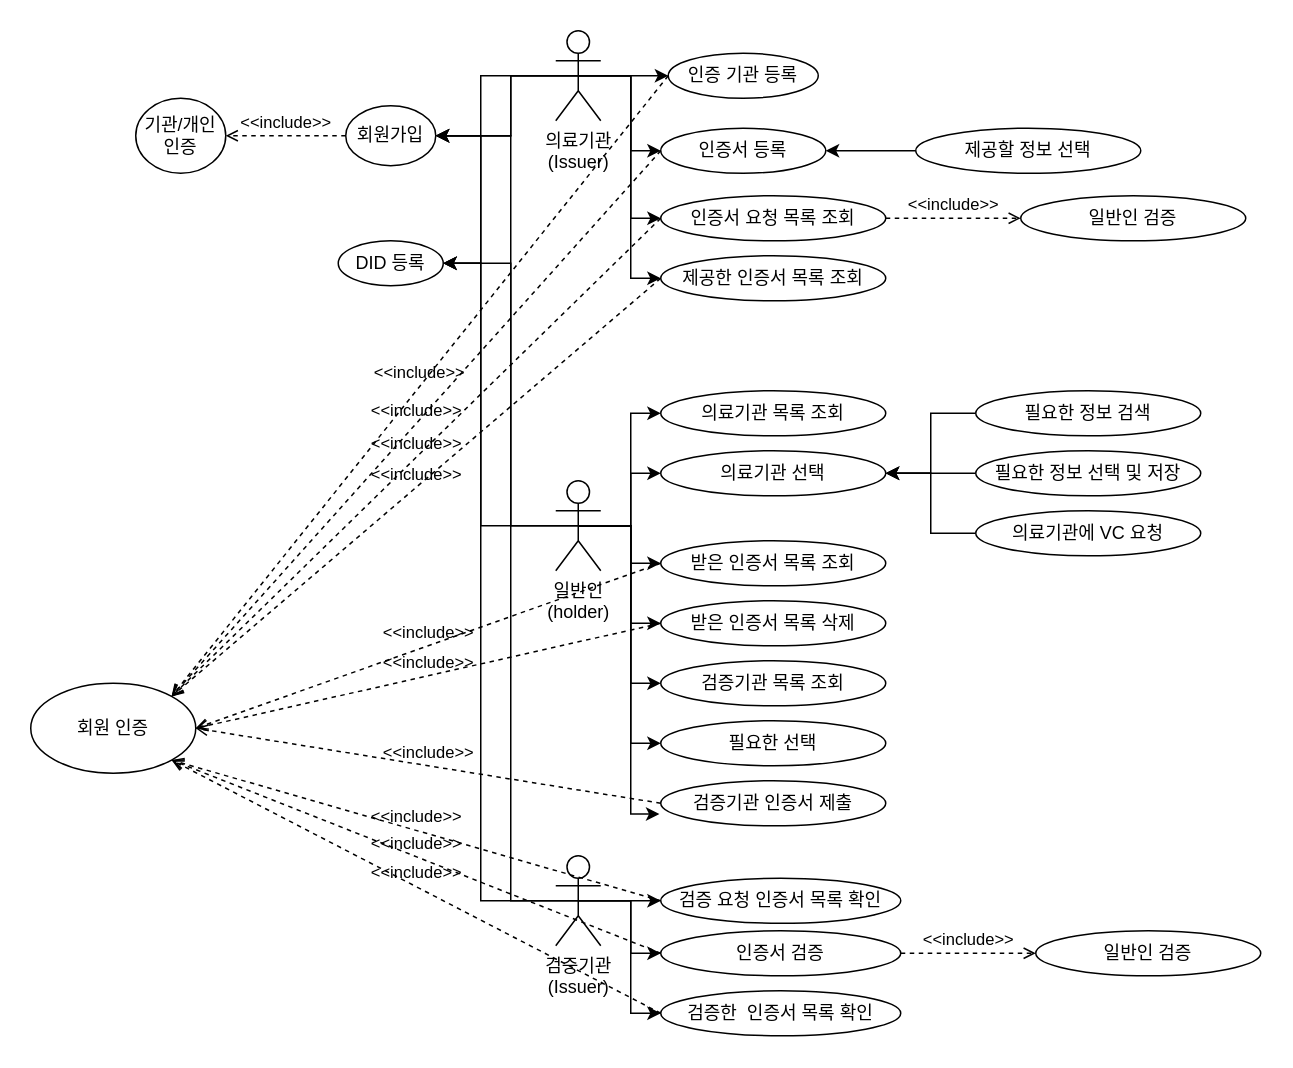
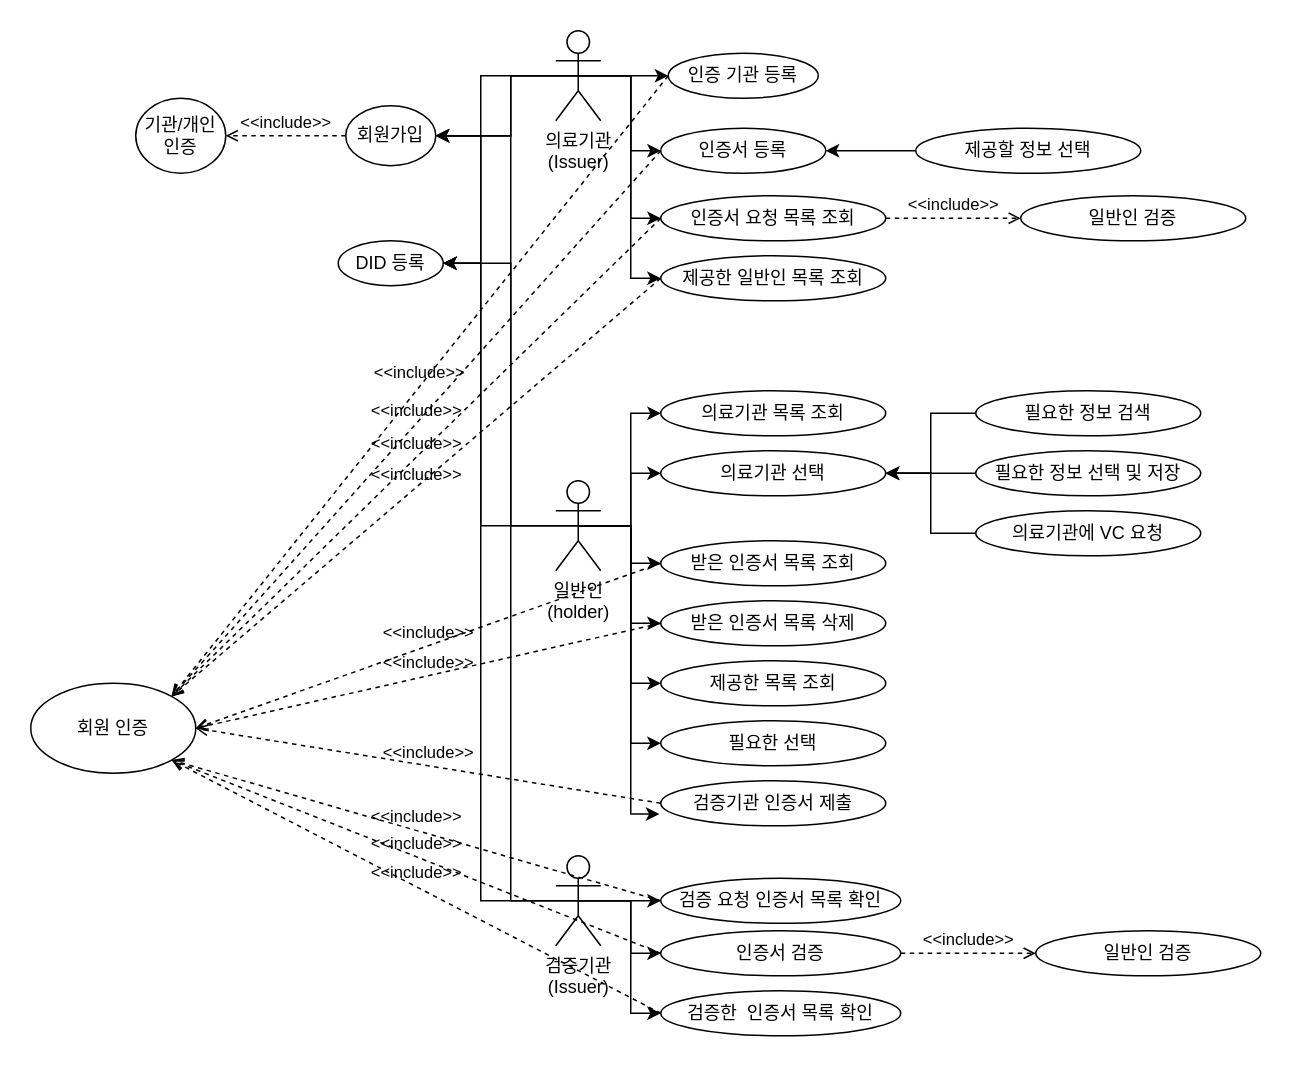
(773, 278) -> (773, 278)
(773, 683) -> (773, 683)
